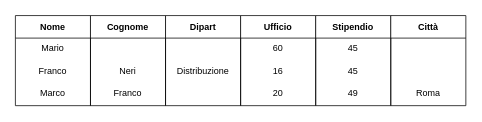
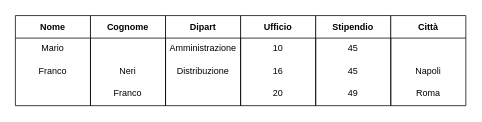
(278, 48) -> (278, 48)
none -> (203, 49)
none -> (428, 72)
(53, 94) -> none
